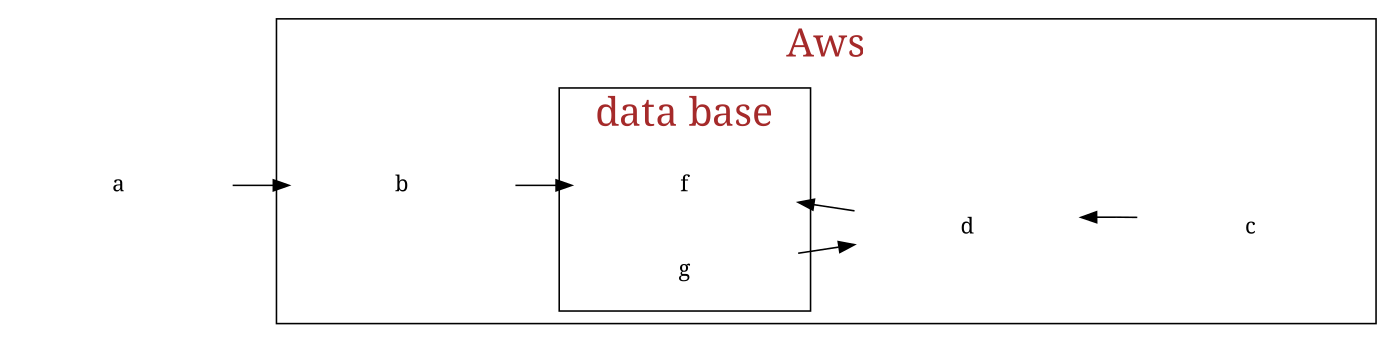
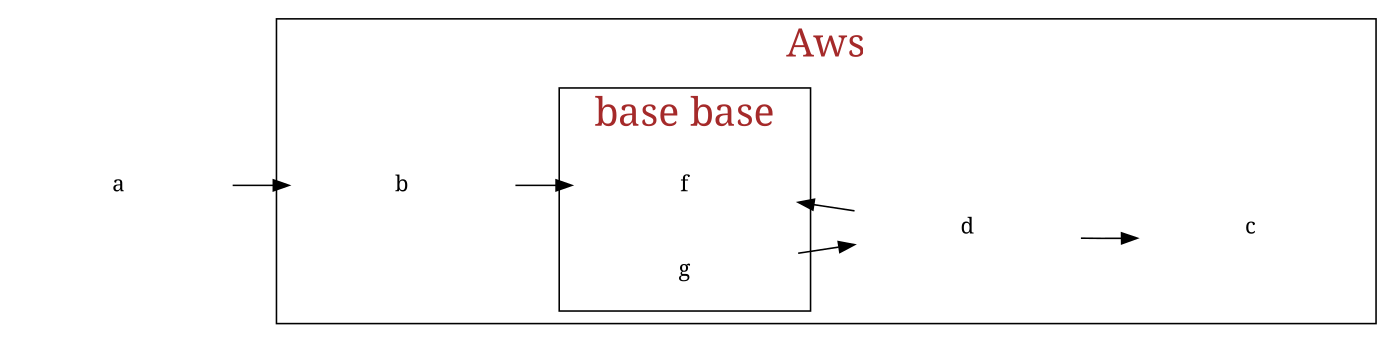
(685, 116) -> (685, 116)
(1117, 217) -> (1101, 238)
